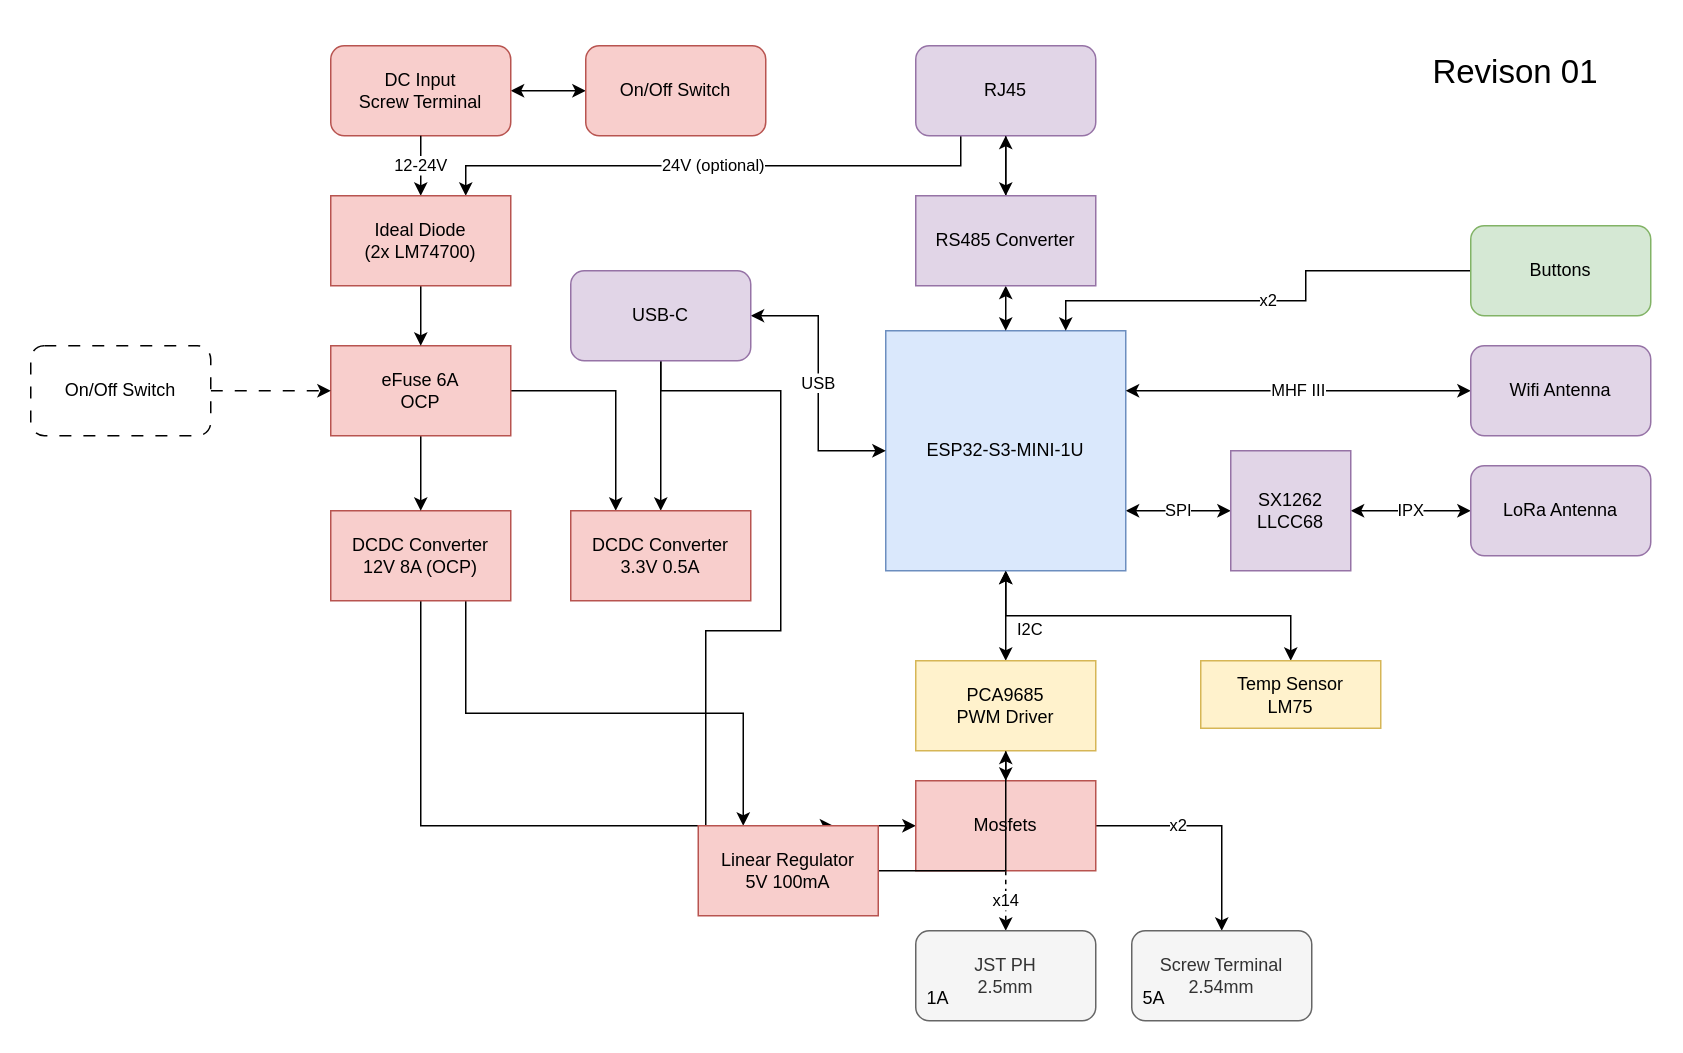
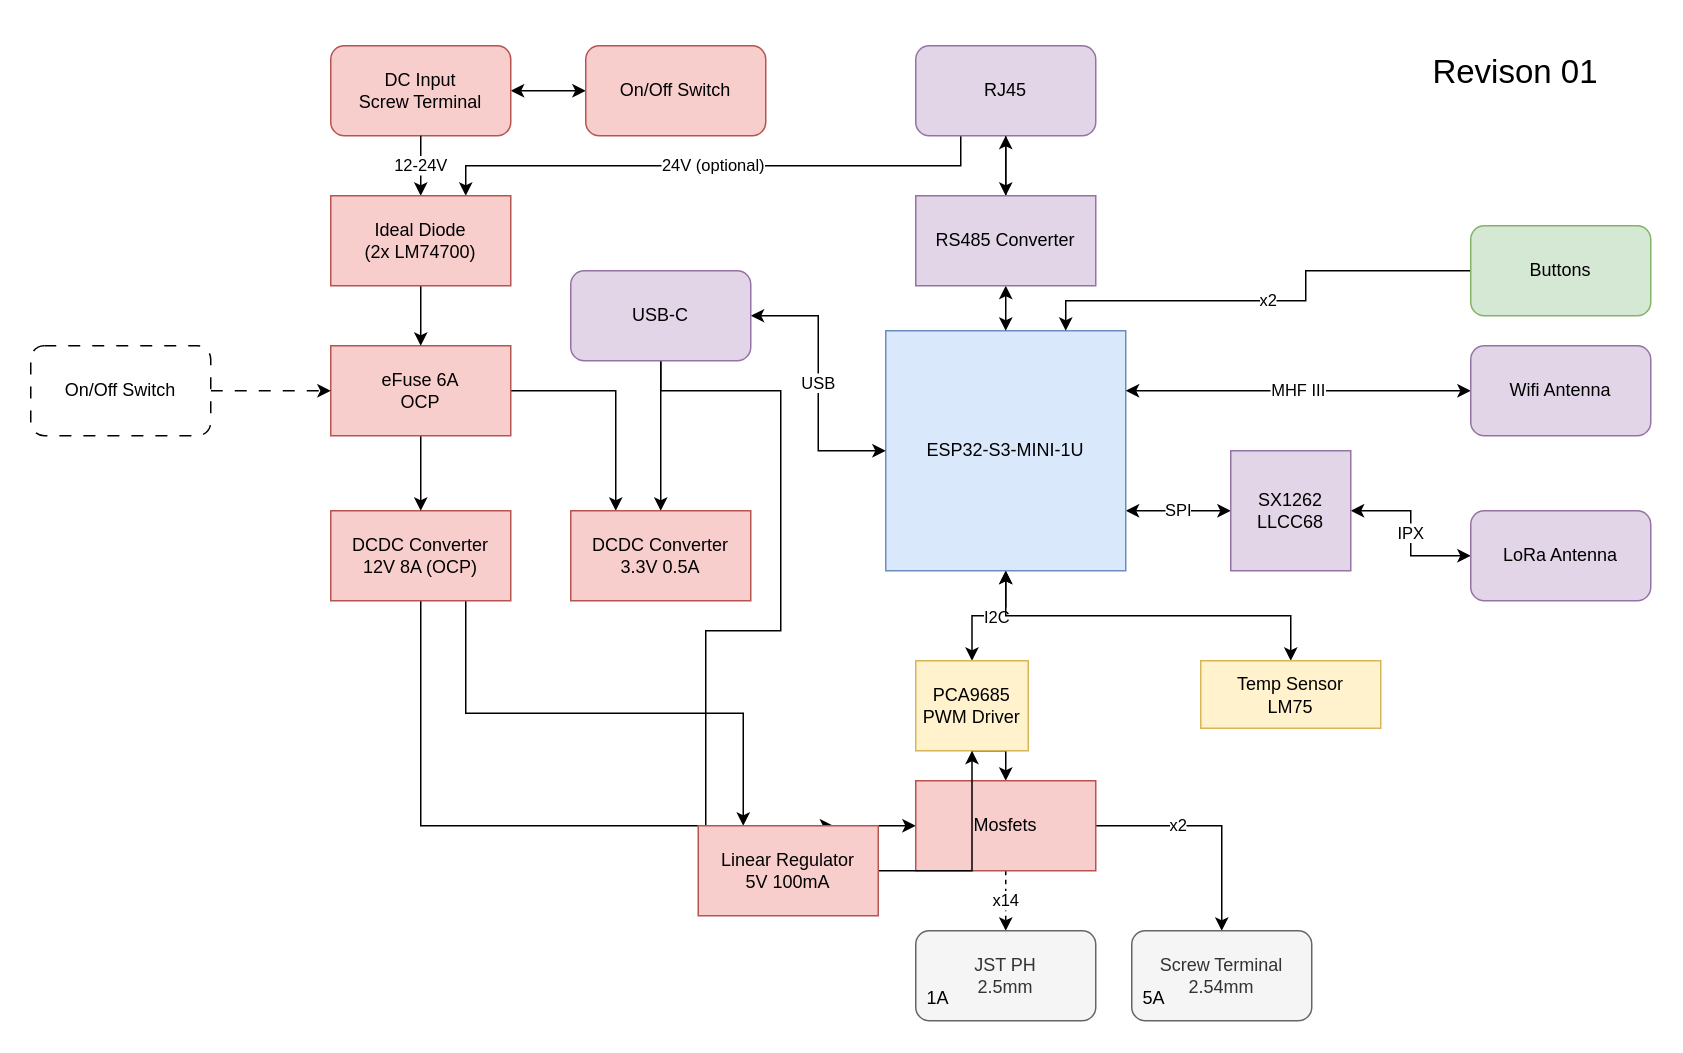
(1561, 511) -> (1561, 556)
(1006, 706) -> (972, 706)
